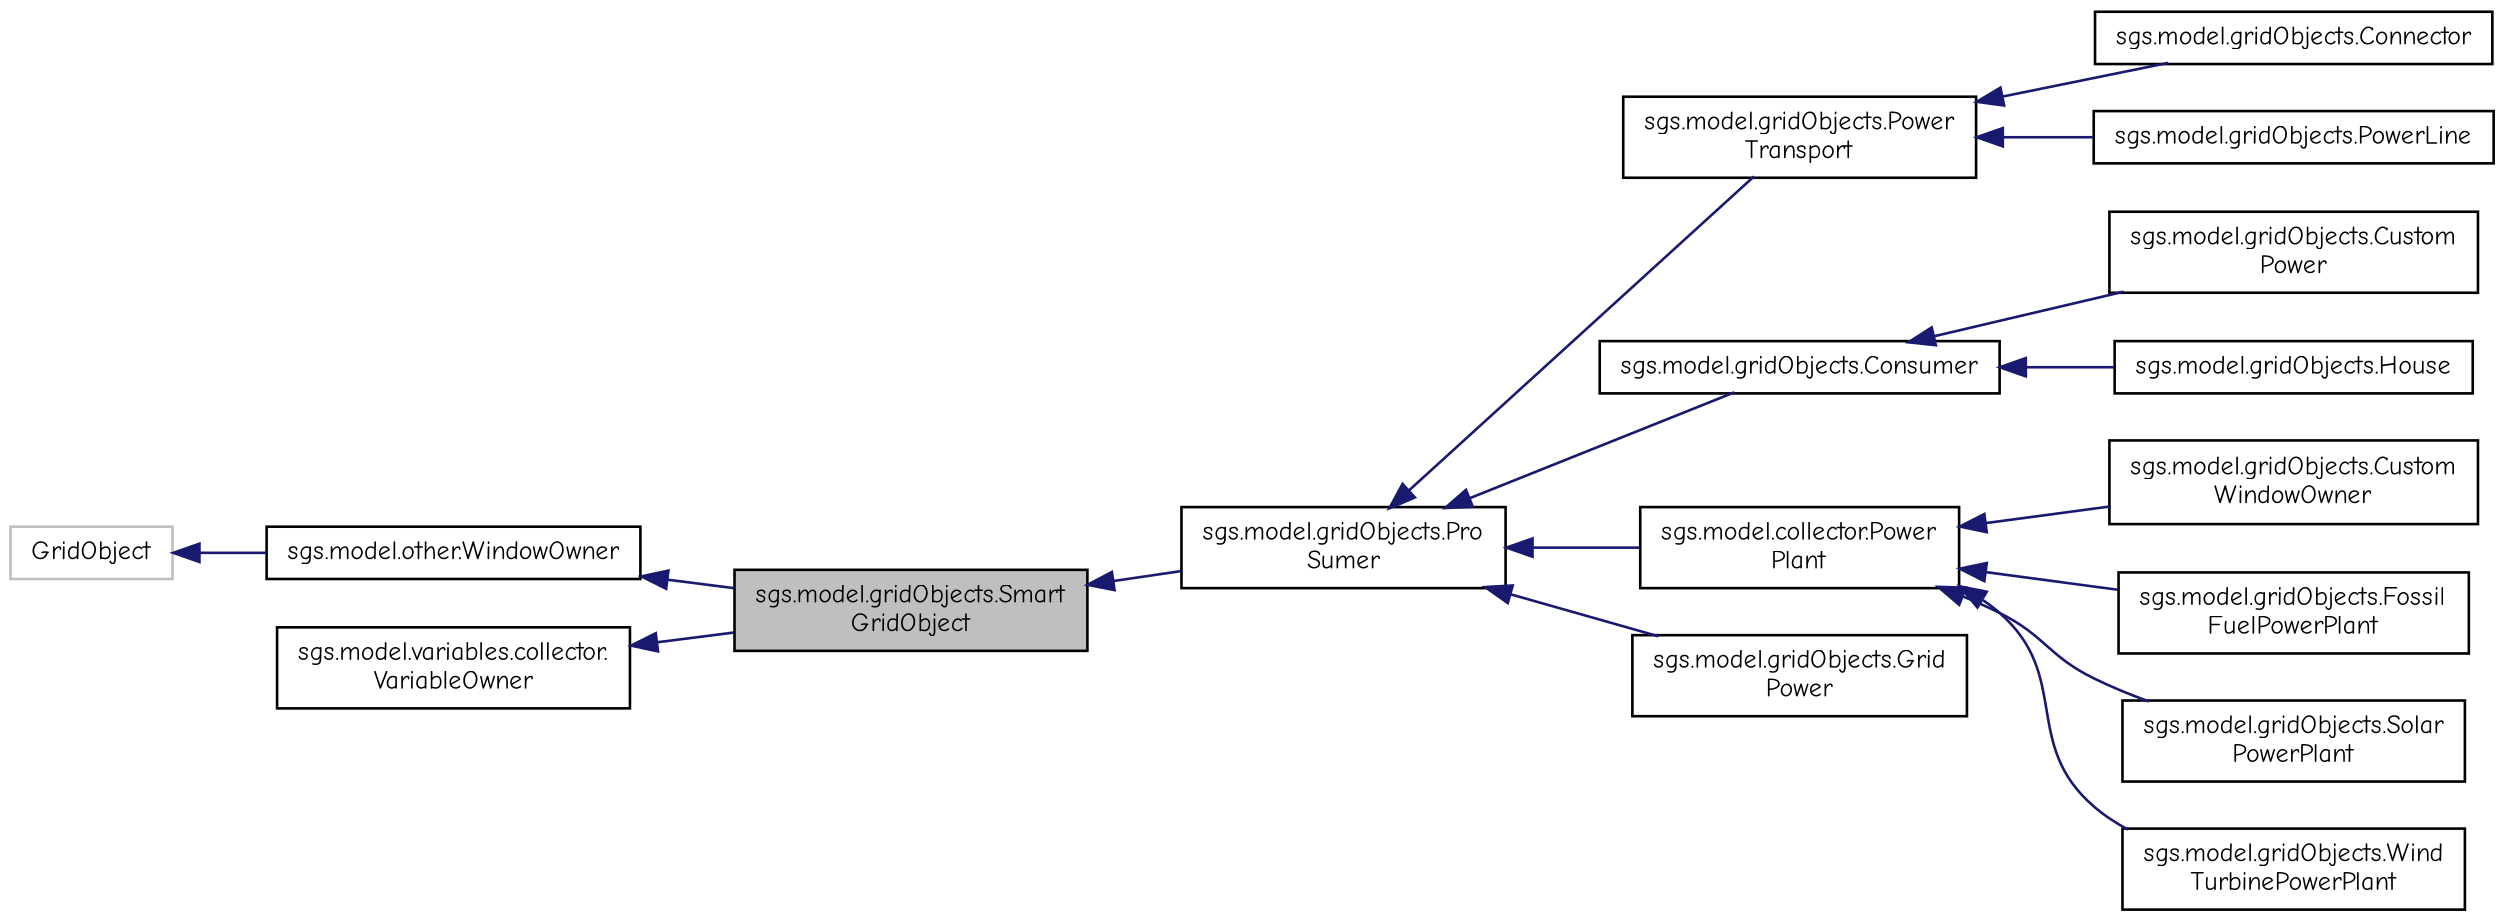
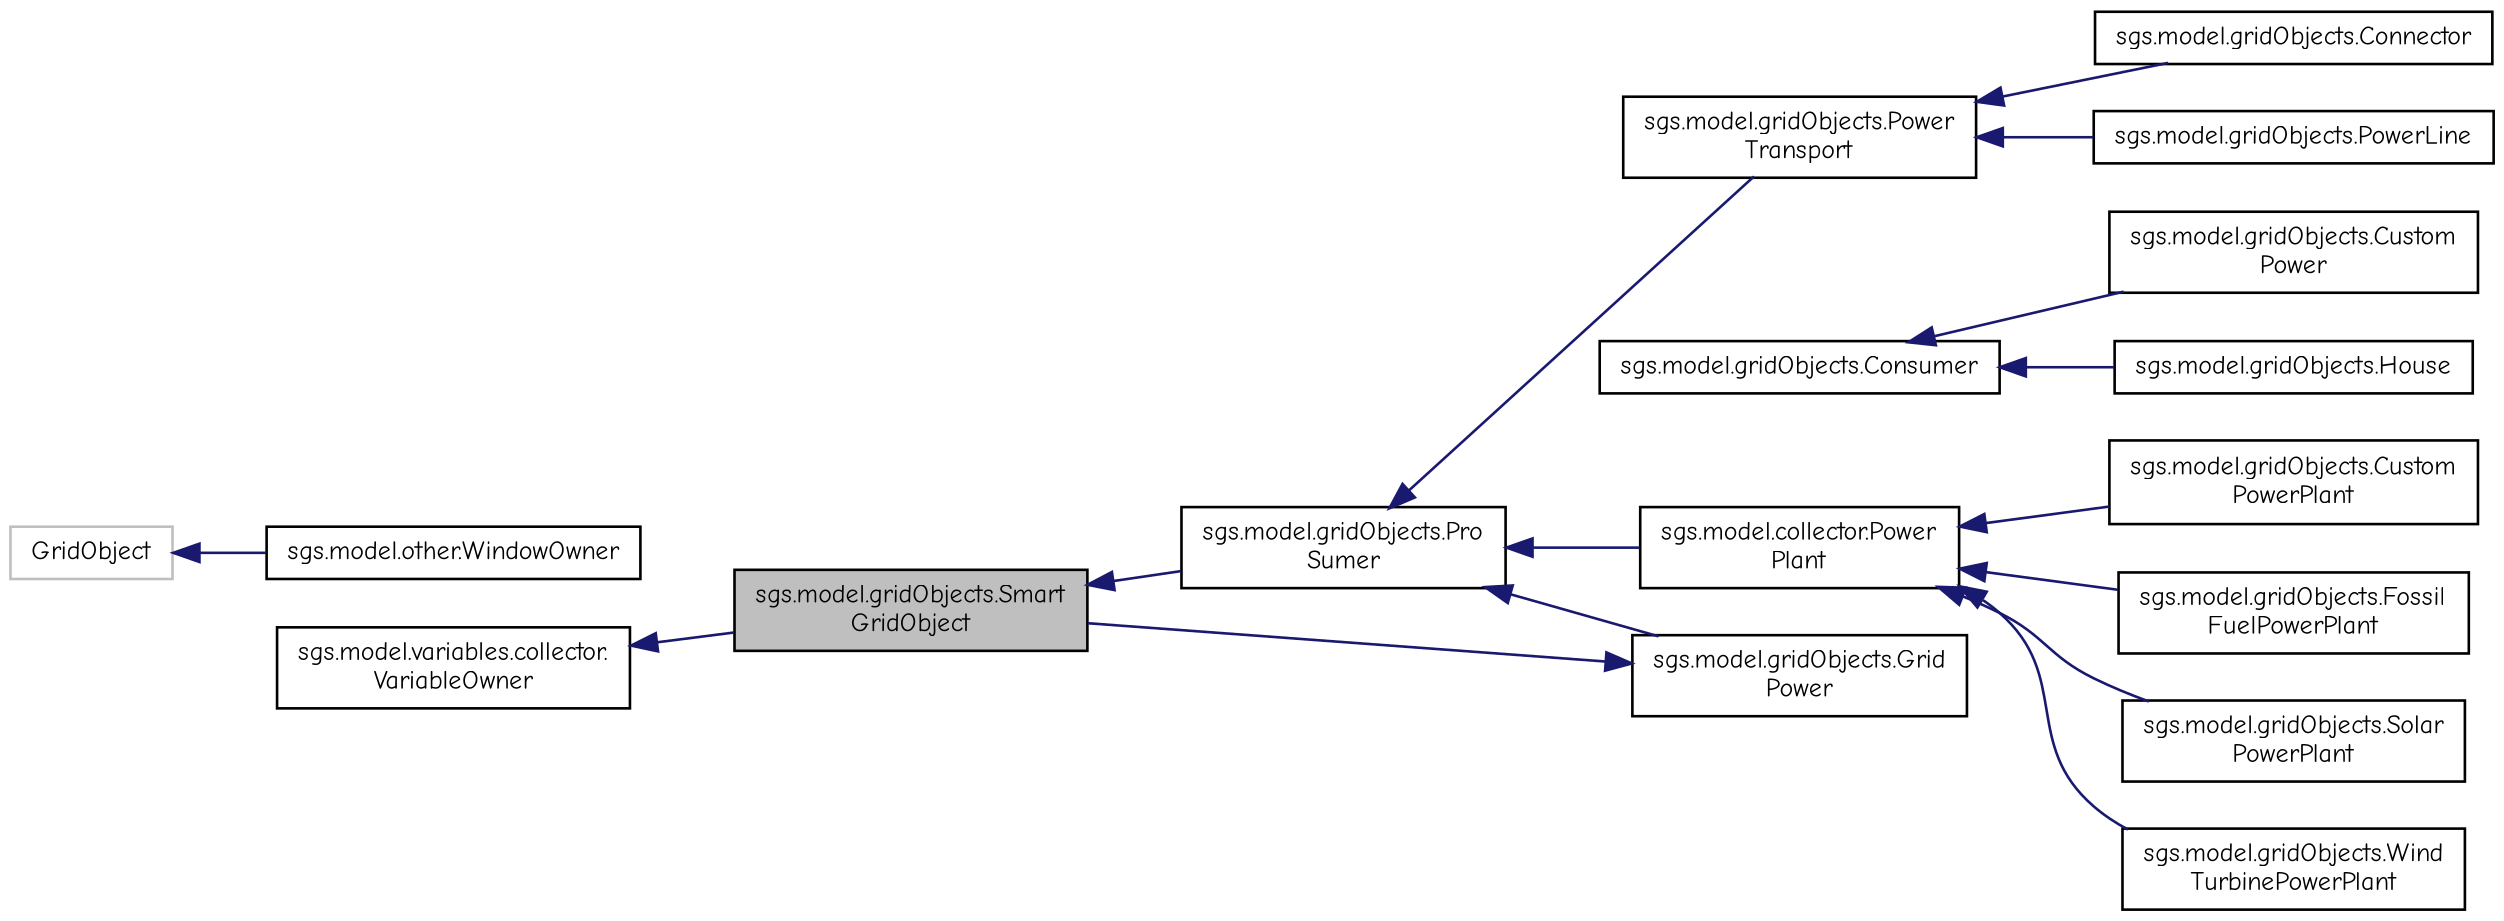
(1602, 445) -> none
(2294, 482) -> (2294, 482)
(701, 584) -> (1347, 642)
